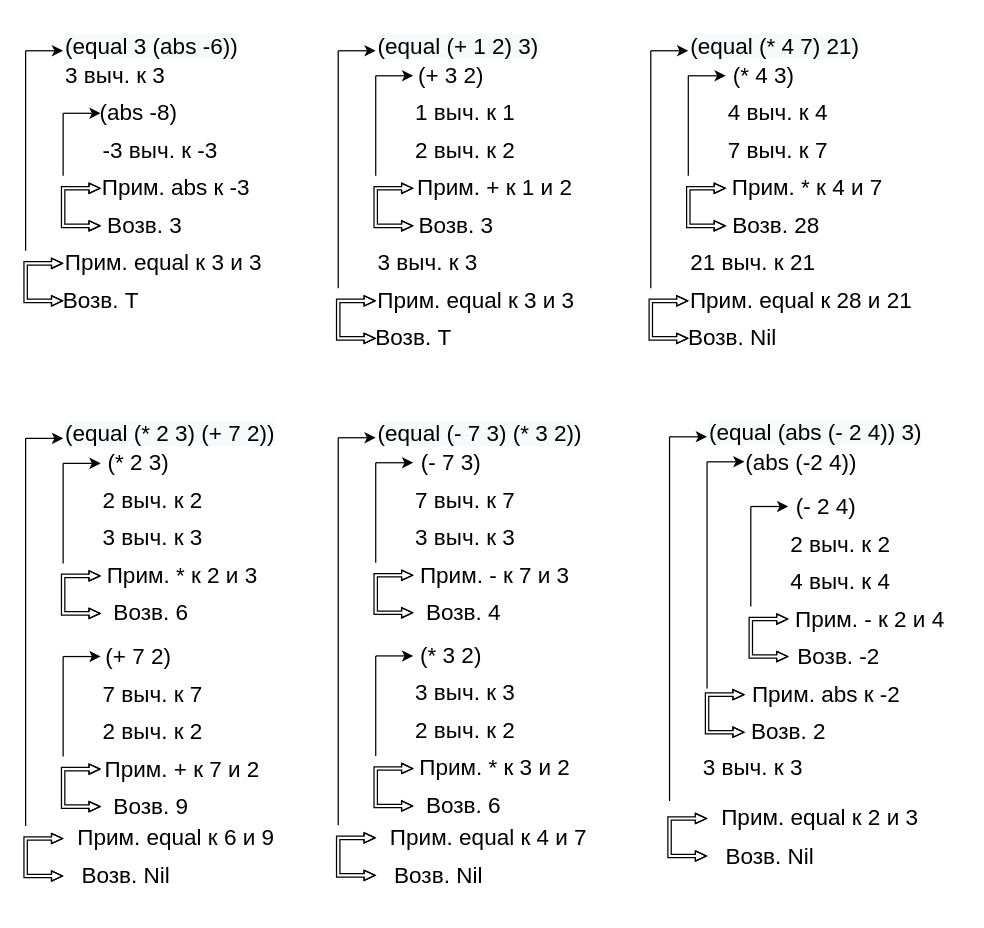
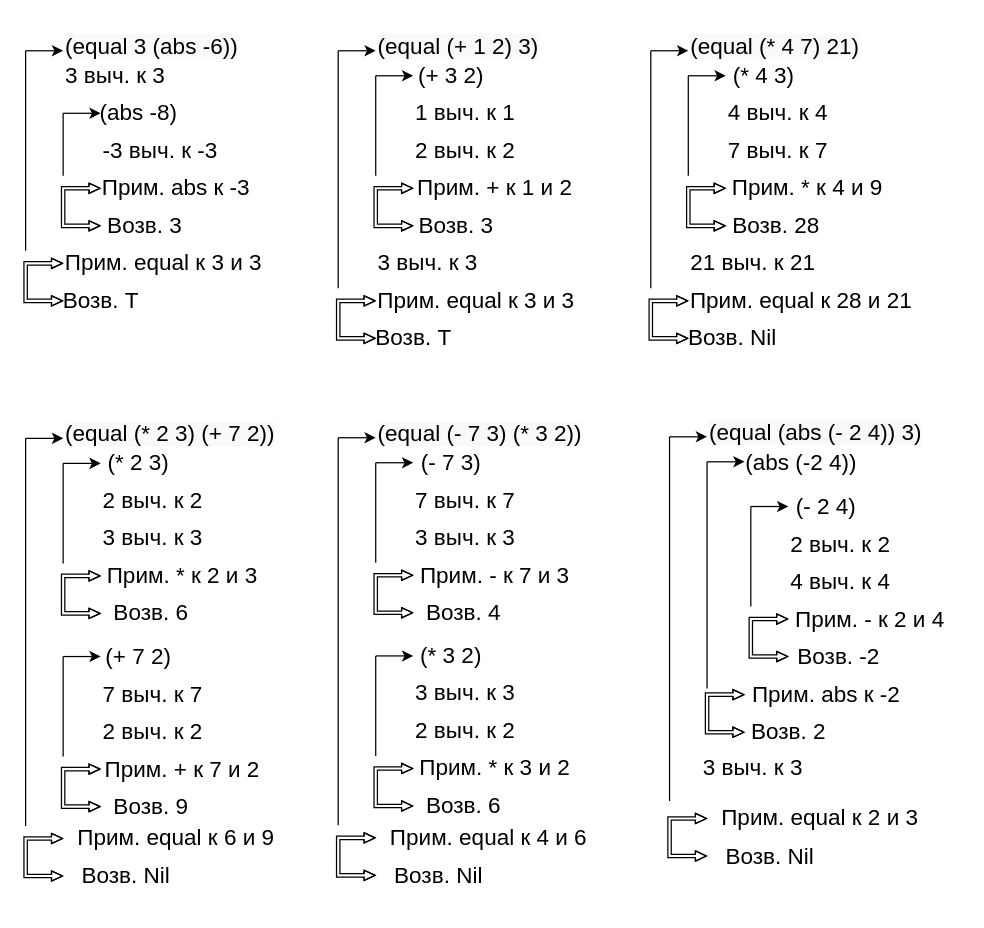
(808, 188) -> (808, 188)
(489, 838) -> (489, 838)
